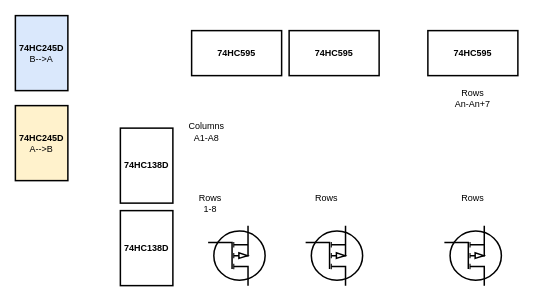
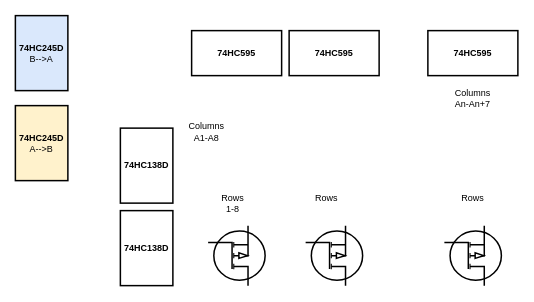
(473, 98) -> (473, 98)
(210, 203) -> (233, 203)
